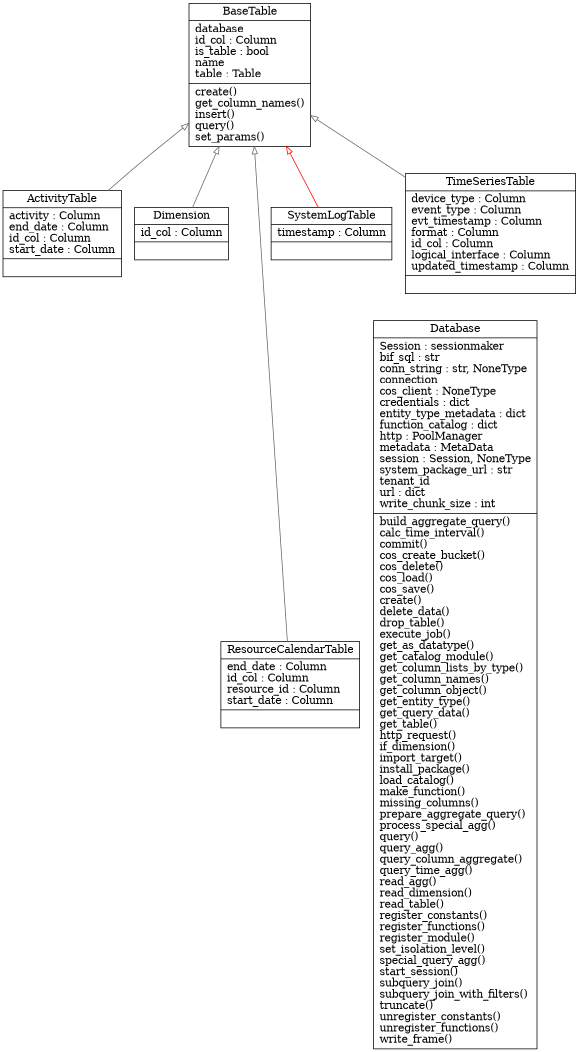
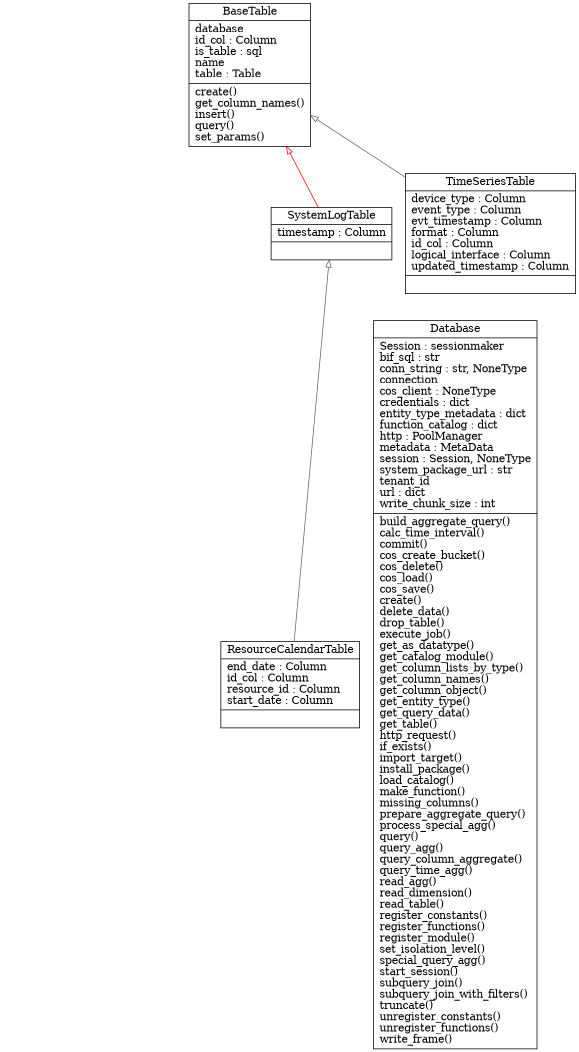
(232, 52) -> (229, 52)
(62, 234) -> none
(182, 234) -> none
(271, 398) -> (311, 455)
(417, 747) -> (406, 747)
